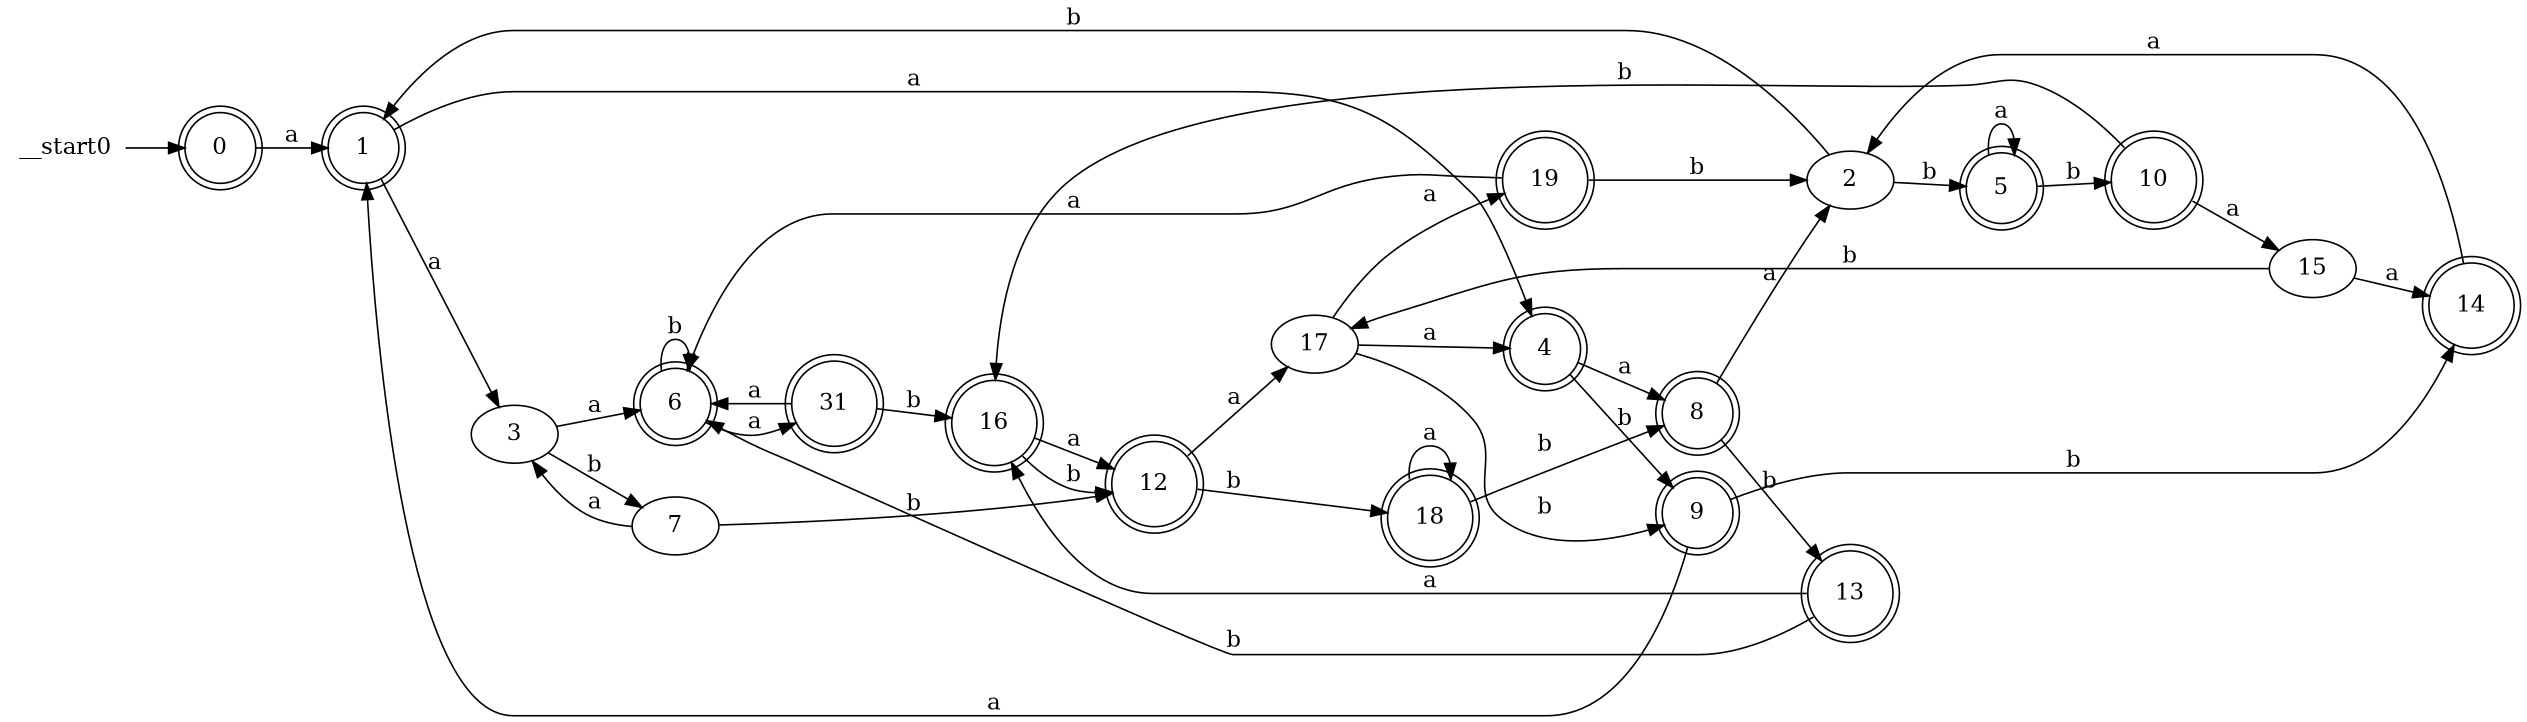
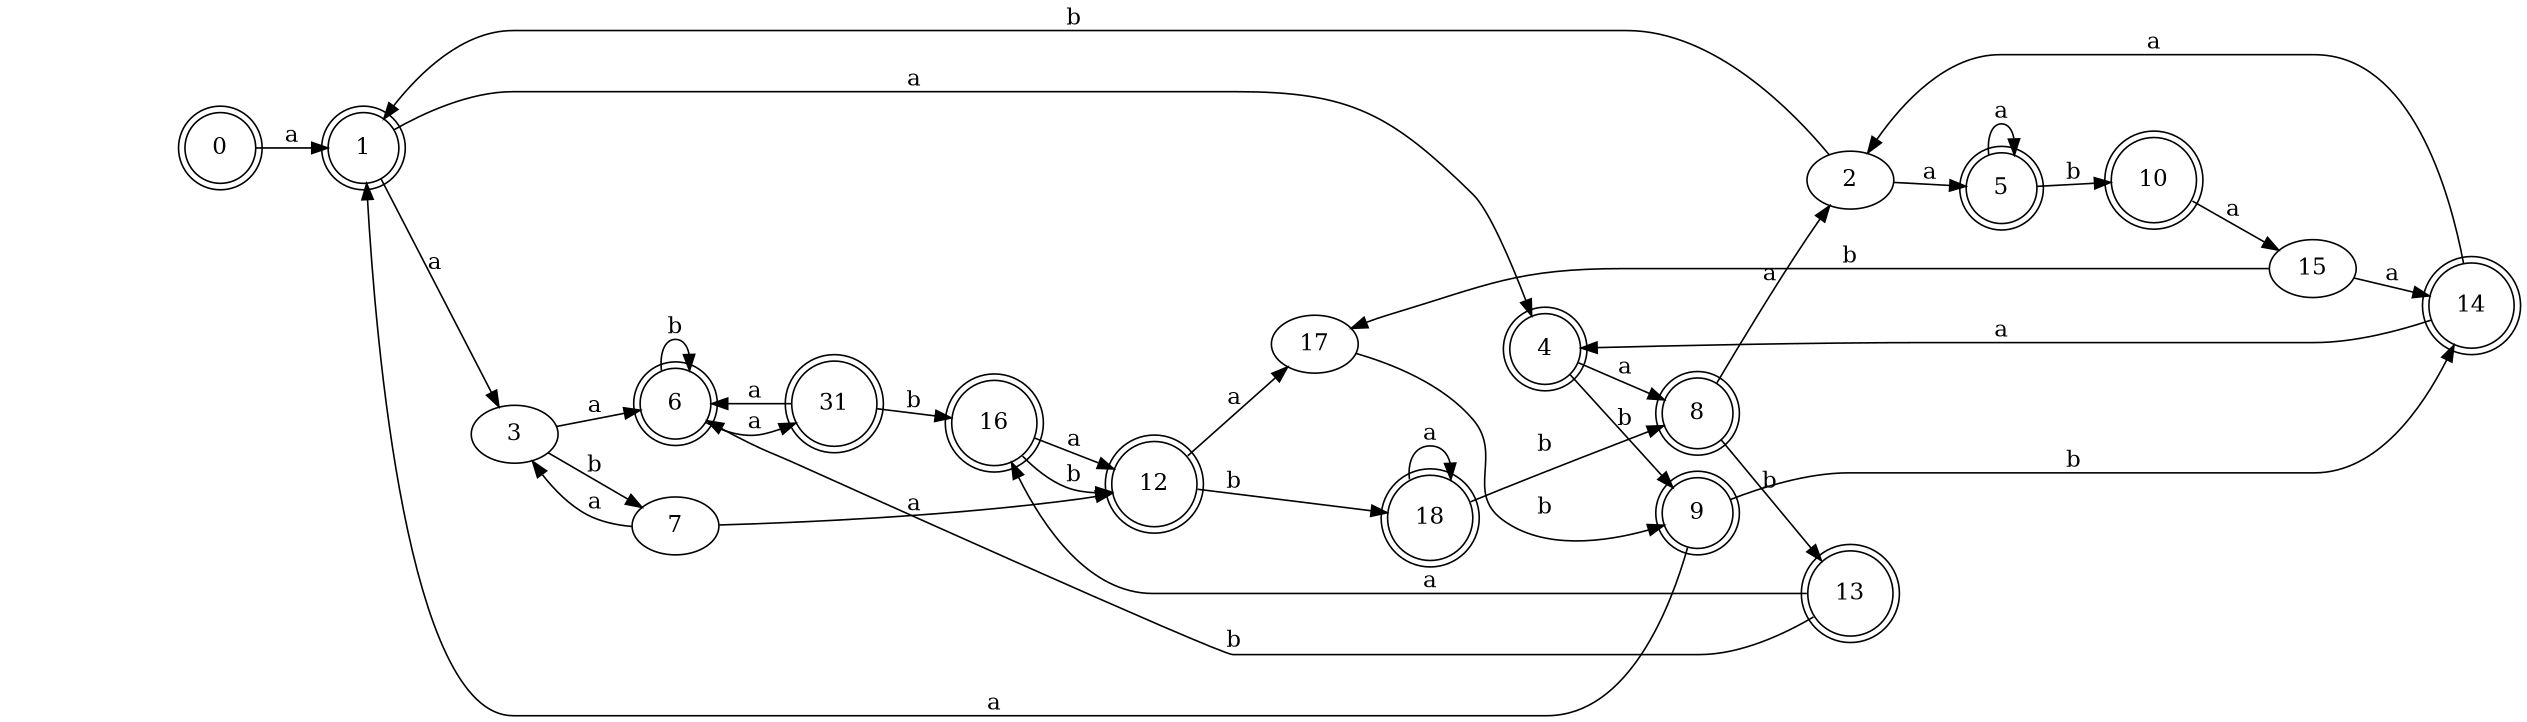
(1499, 88) -> none
(66, 148) -> none
(1930, 173) -> (1930, 173)
(1545, 180) -> none
(1426, 347) -> (2015, 343)
(914, 504) -> (914, 504)
